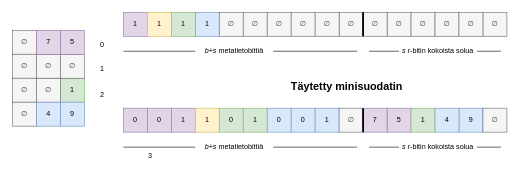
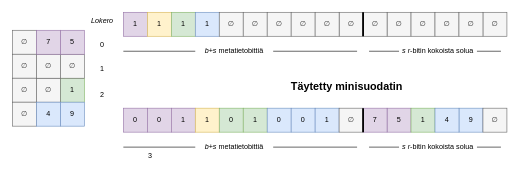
none -> (102, 21)
